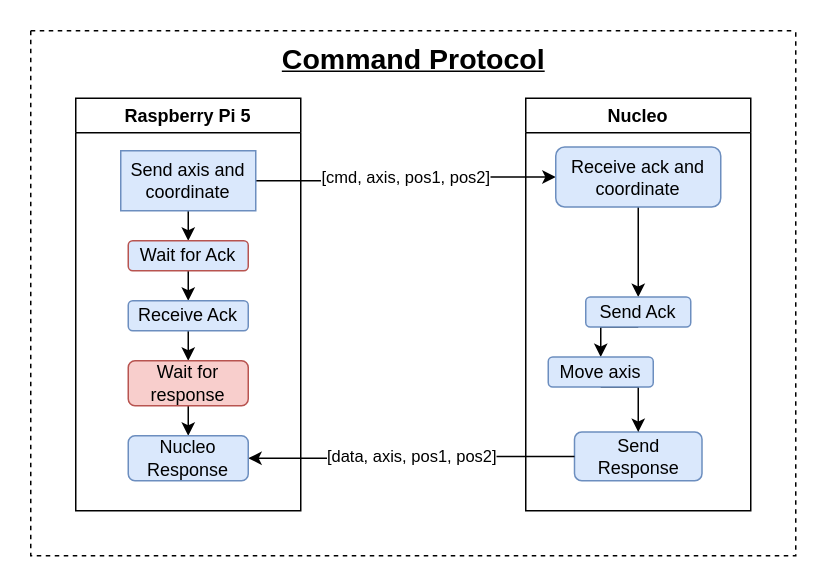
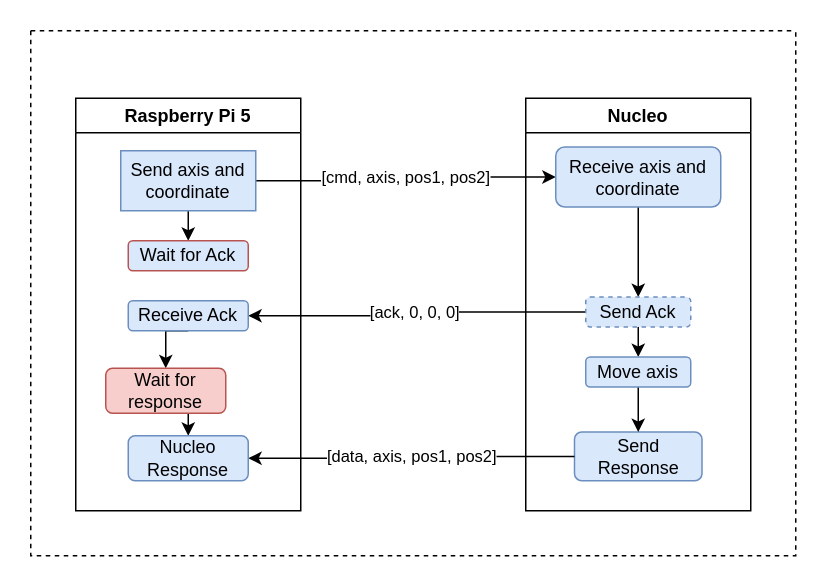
(413, 61) -> none
(638, 178) -> (638, 178)
(188, 281) -> none
(638, 312) -> (638, 312)
none -> (349, 316)
(601, 372) -> (638, 372)
(188, 383) -> (166, 391)
